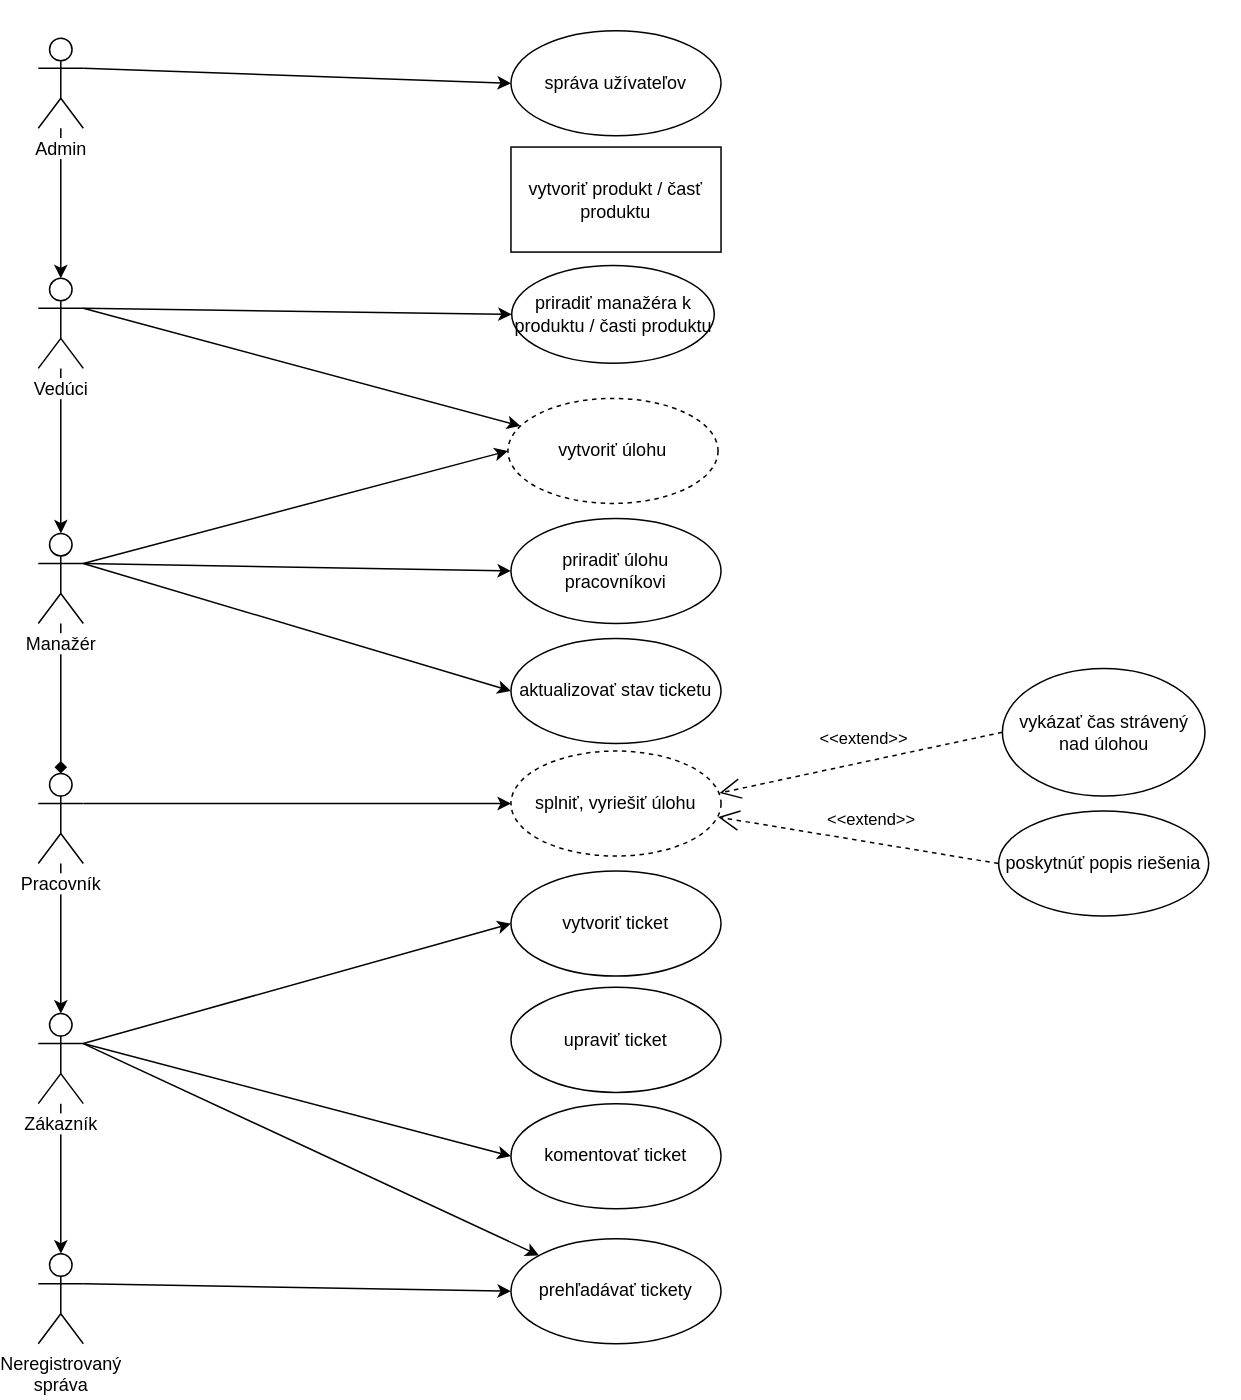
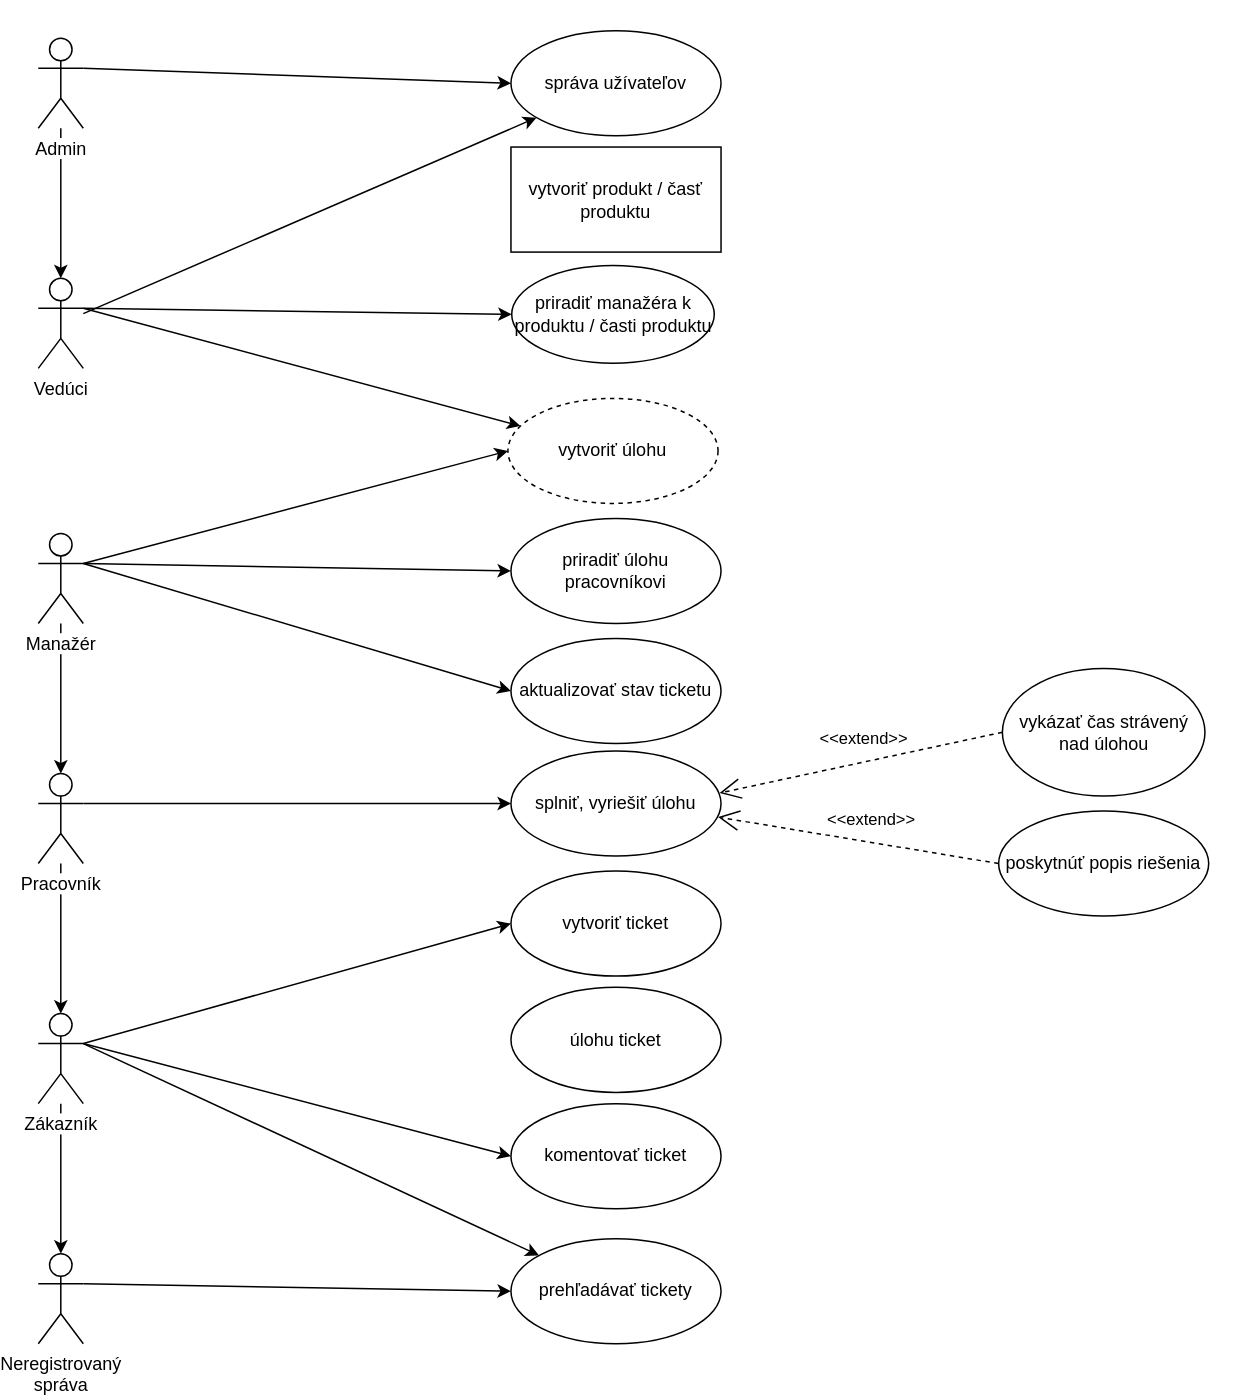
(61, 461) -> (313, 214)
(61, 761) -> (61, 762)
(616, 803) -> (616, 803)
(616, 1040) -> (616, 1040)
